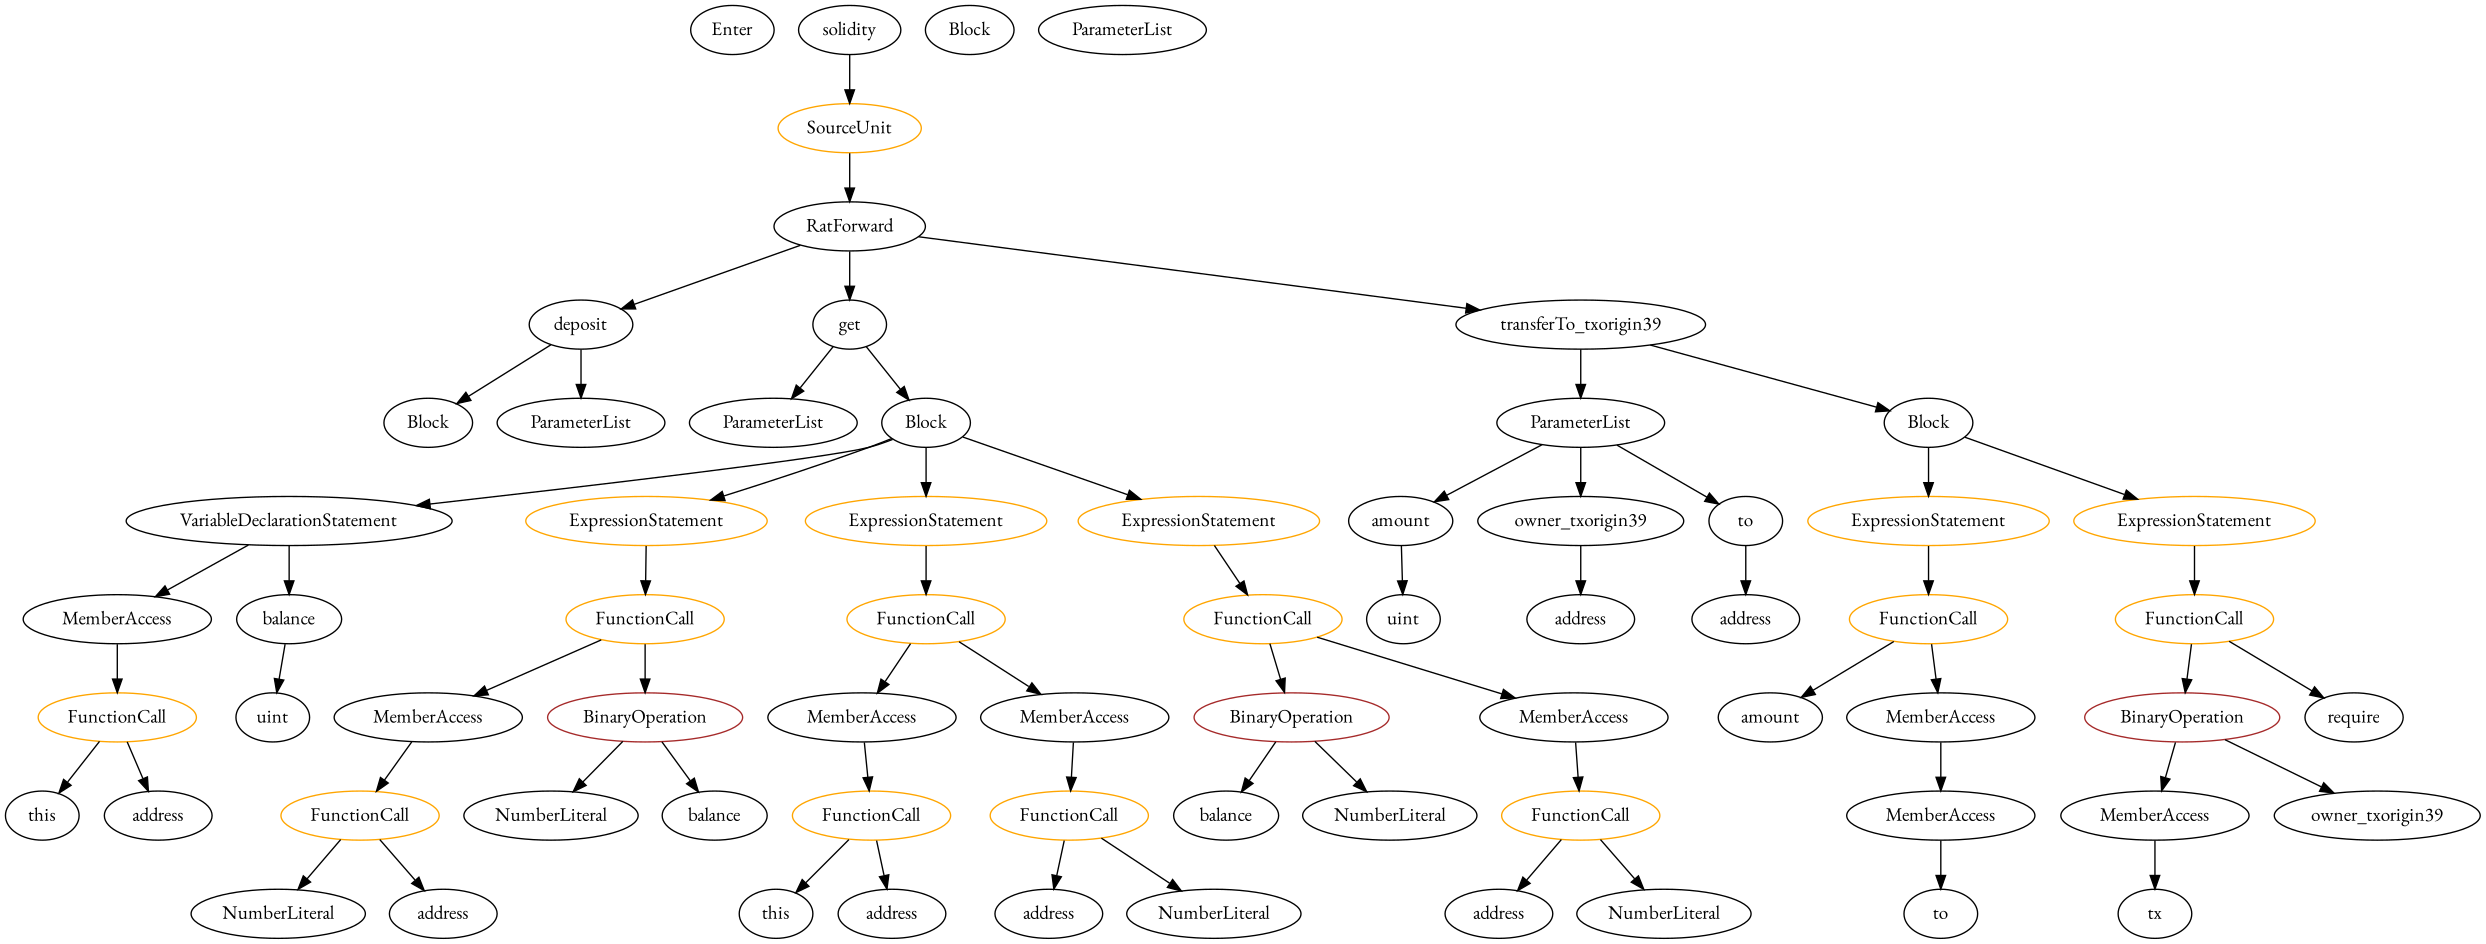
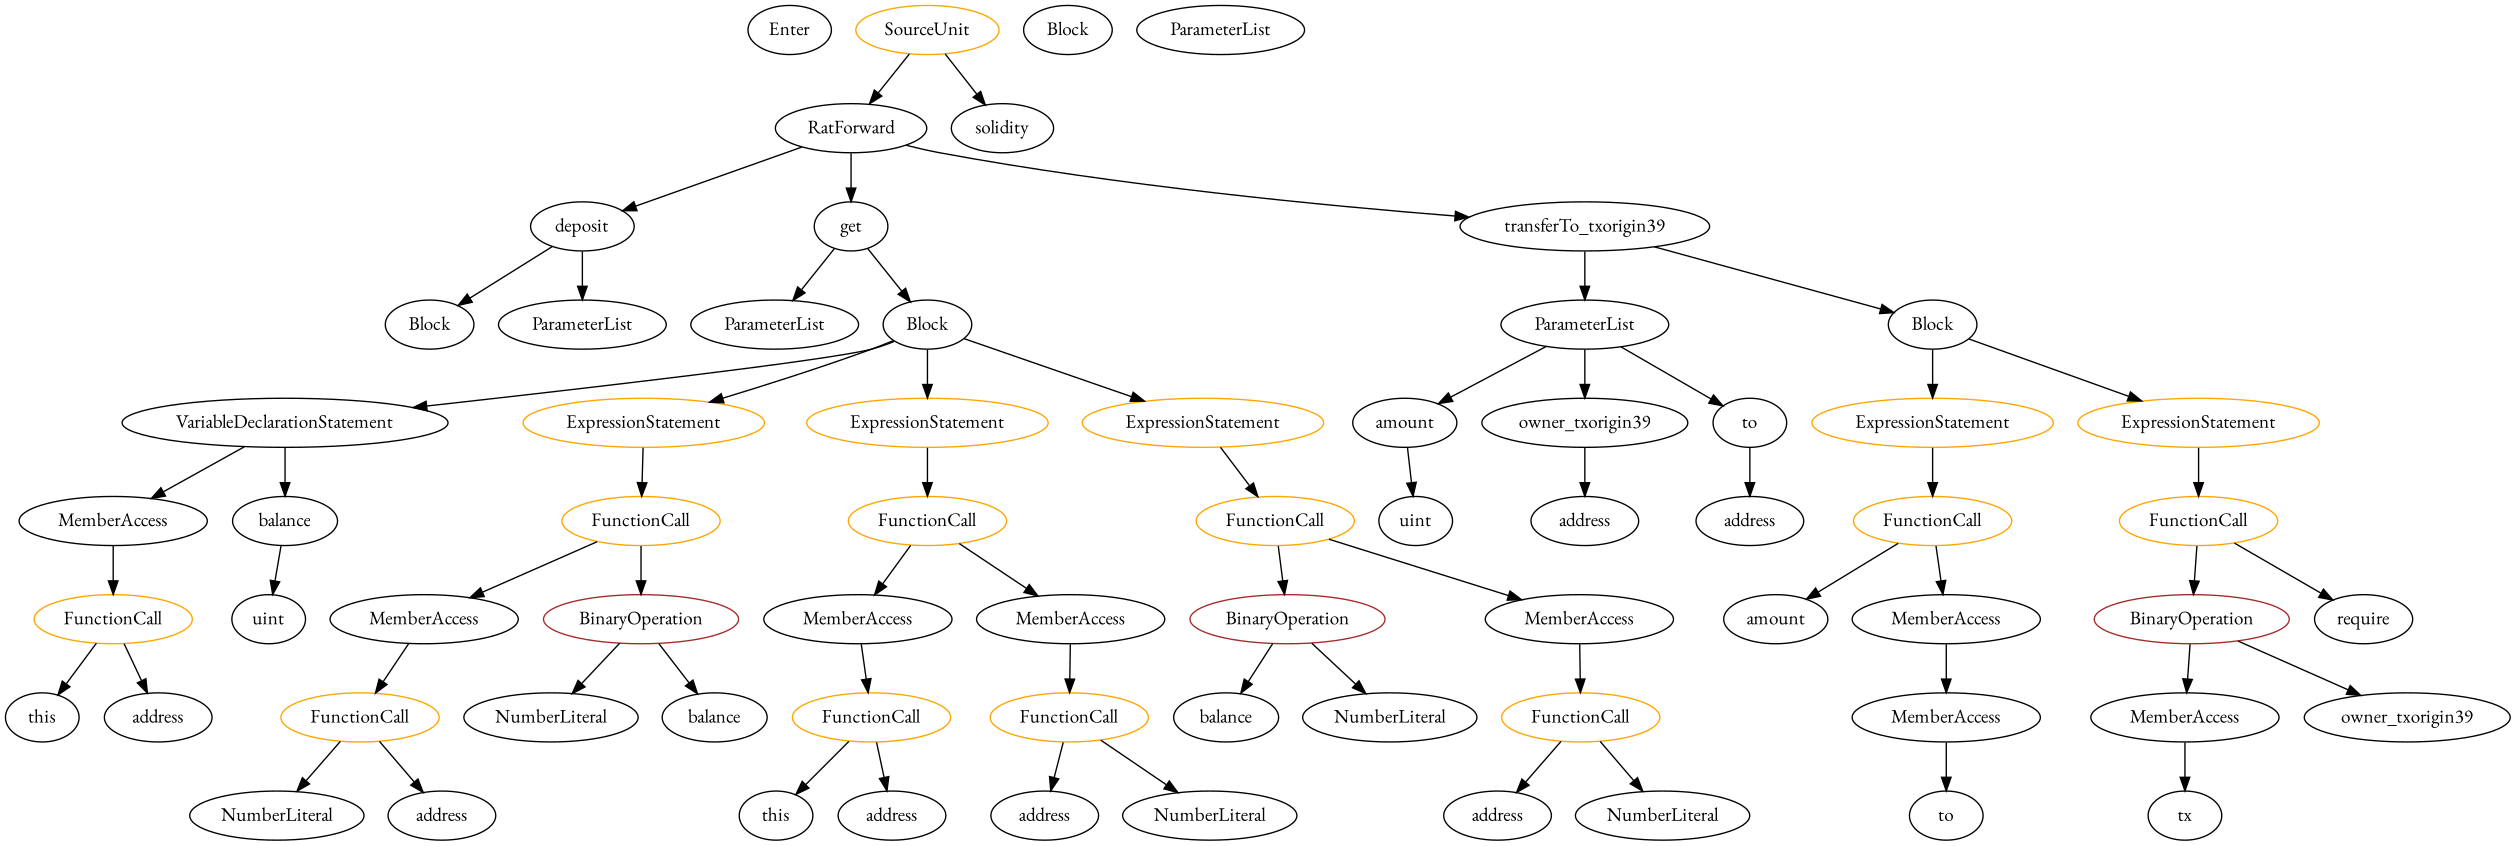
(850, 72) -> (961, 74)
